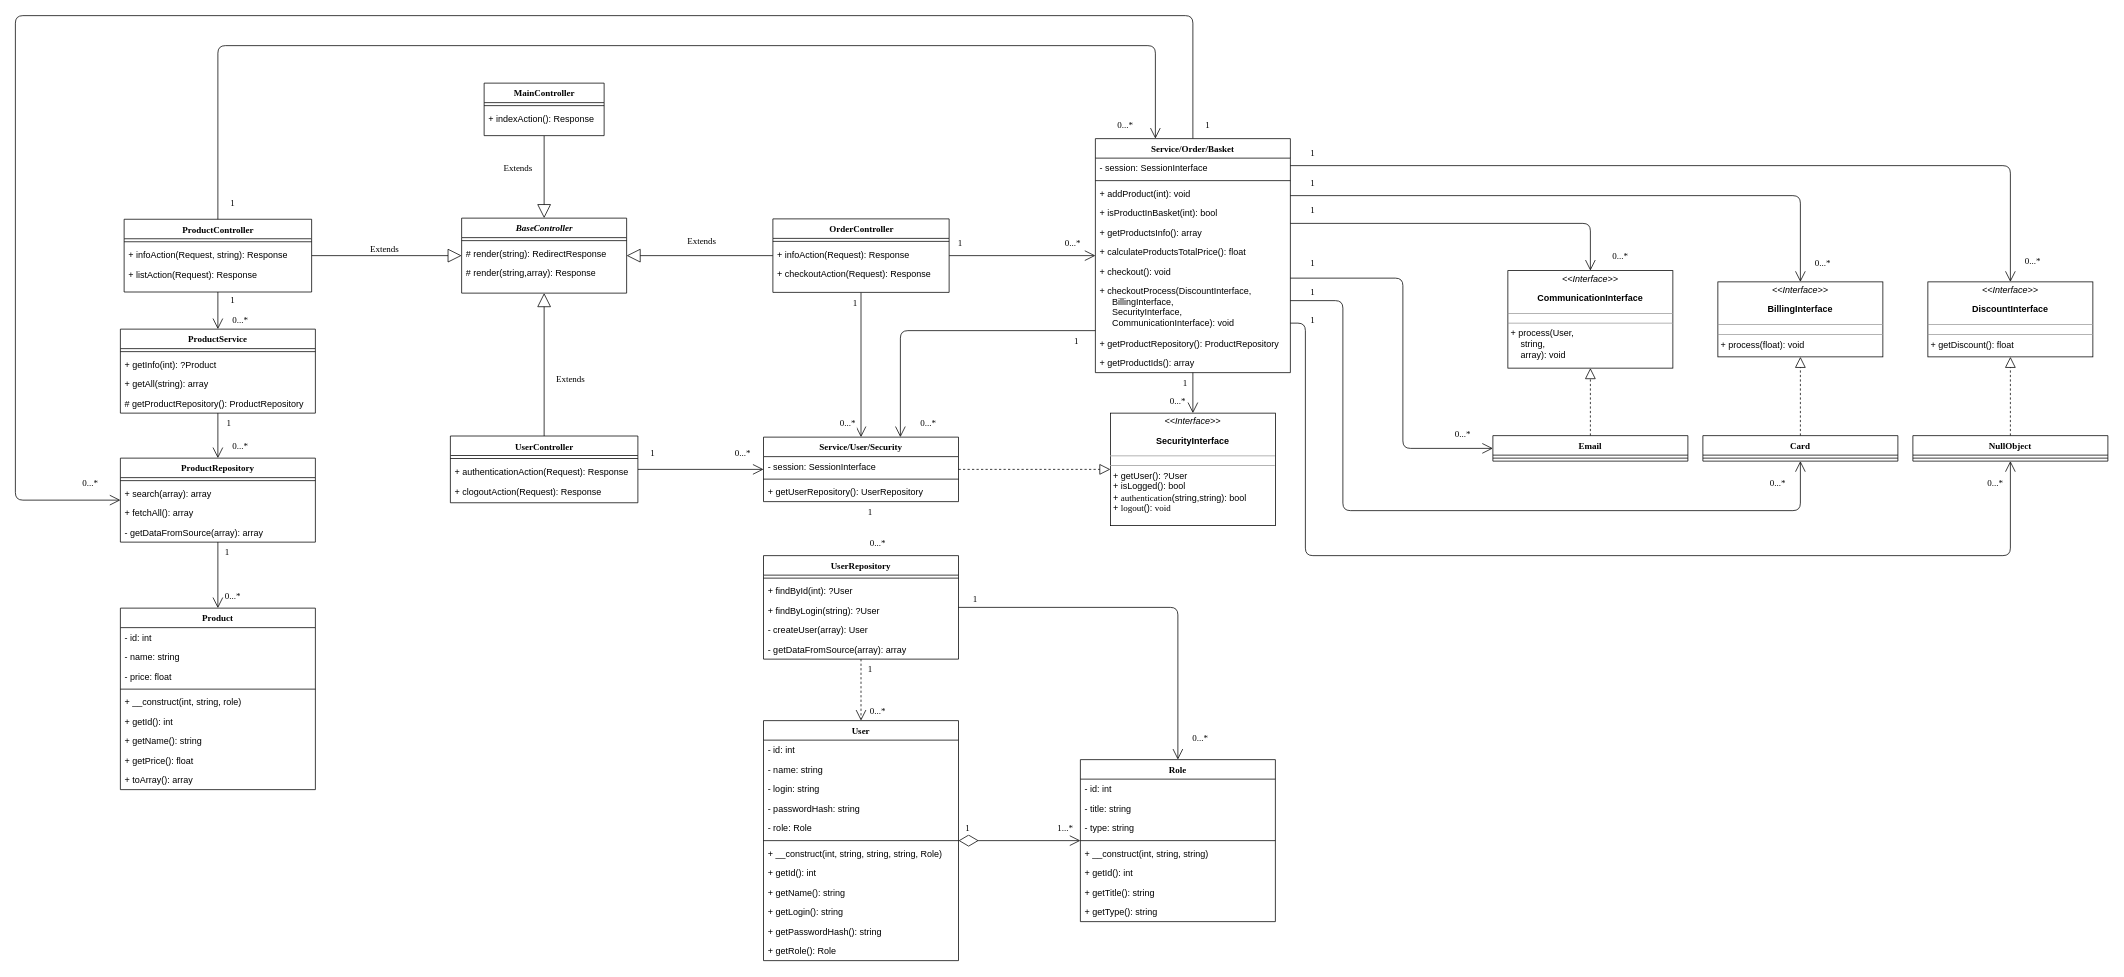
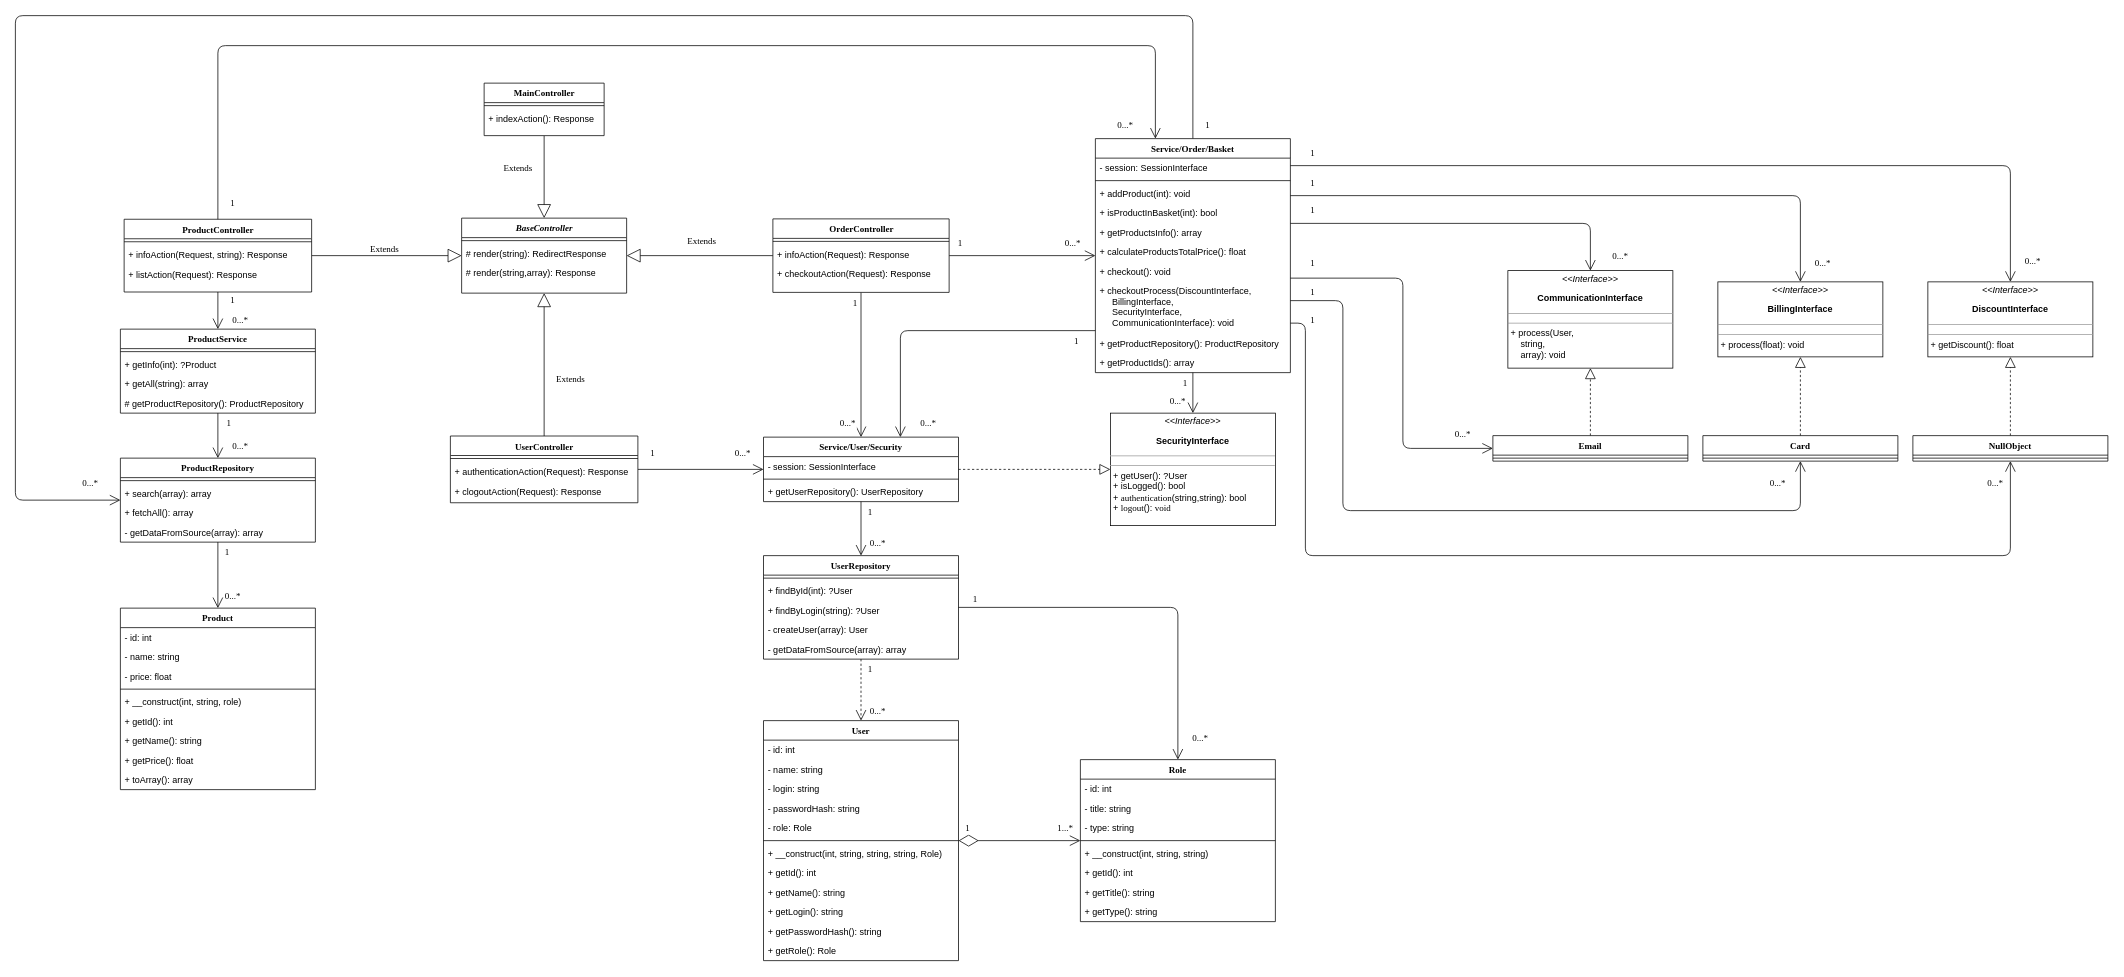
none -> (861, 550)
